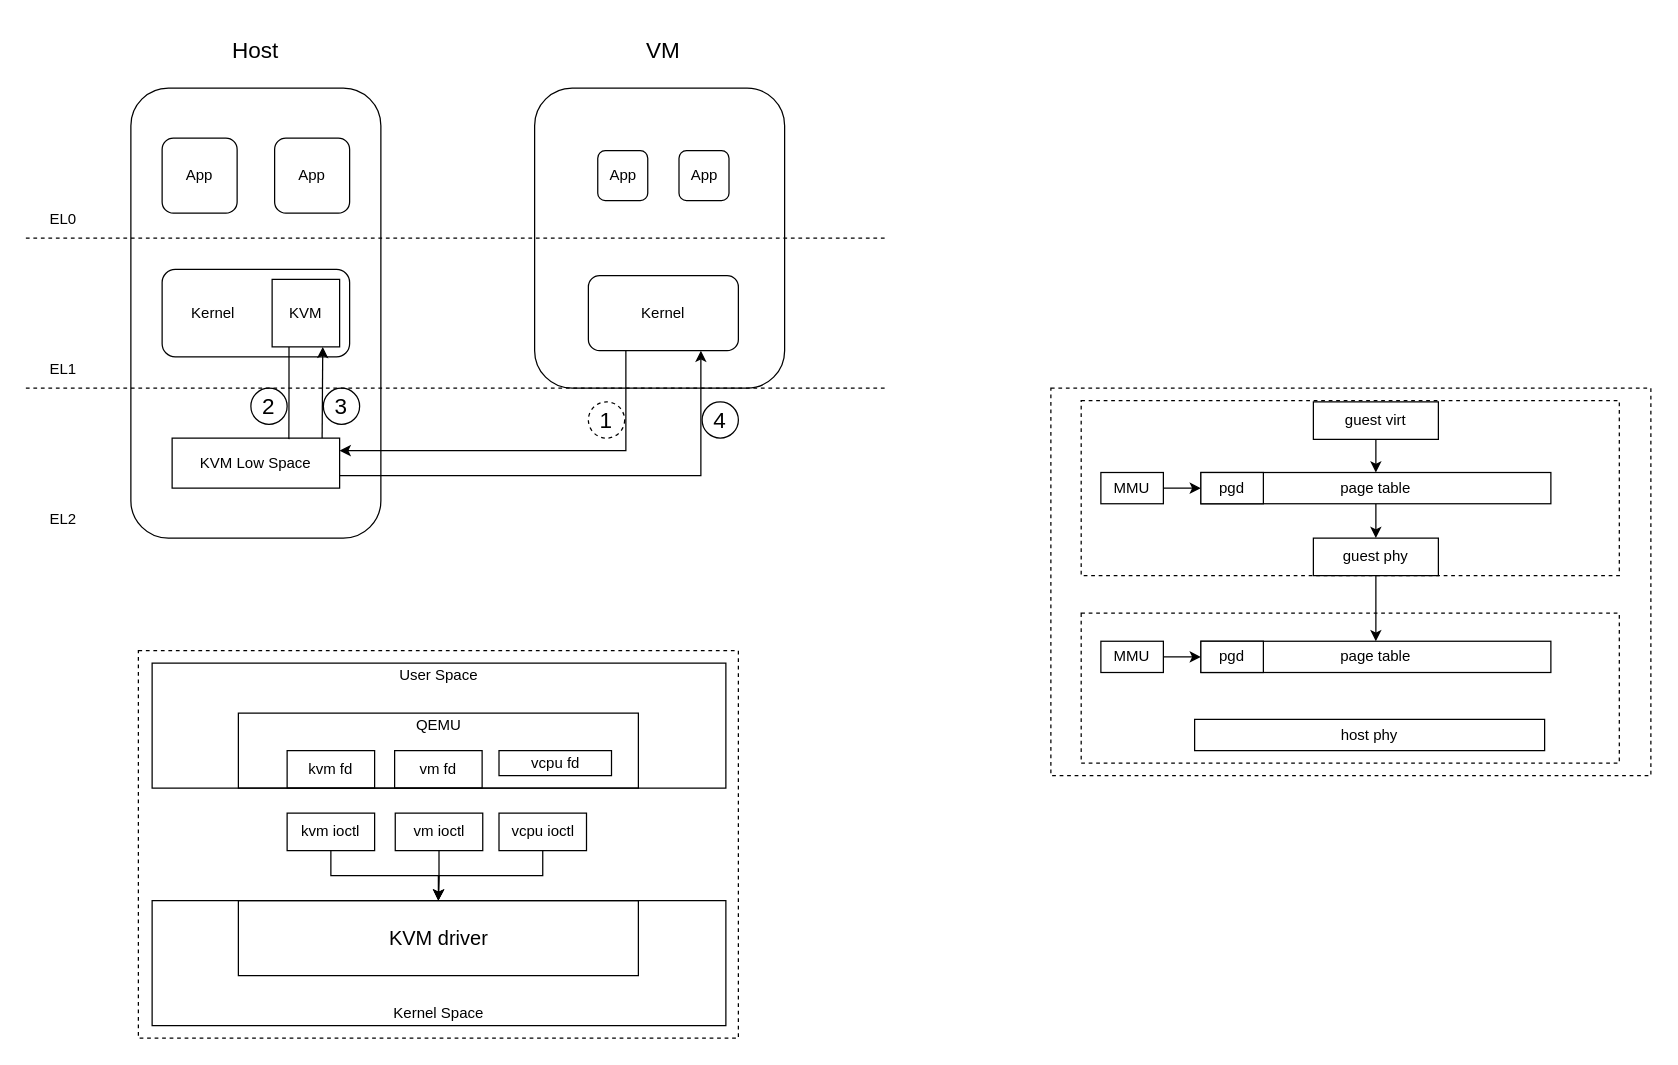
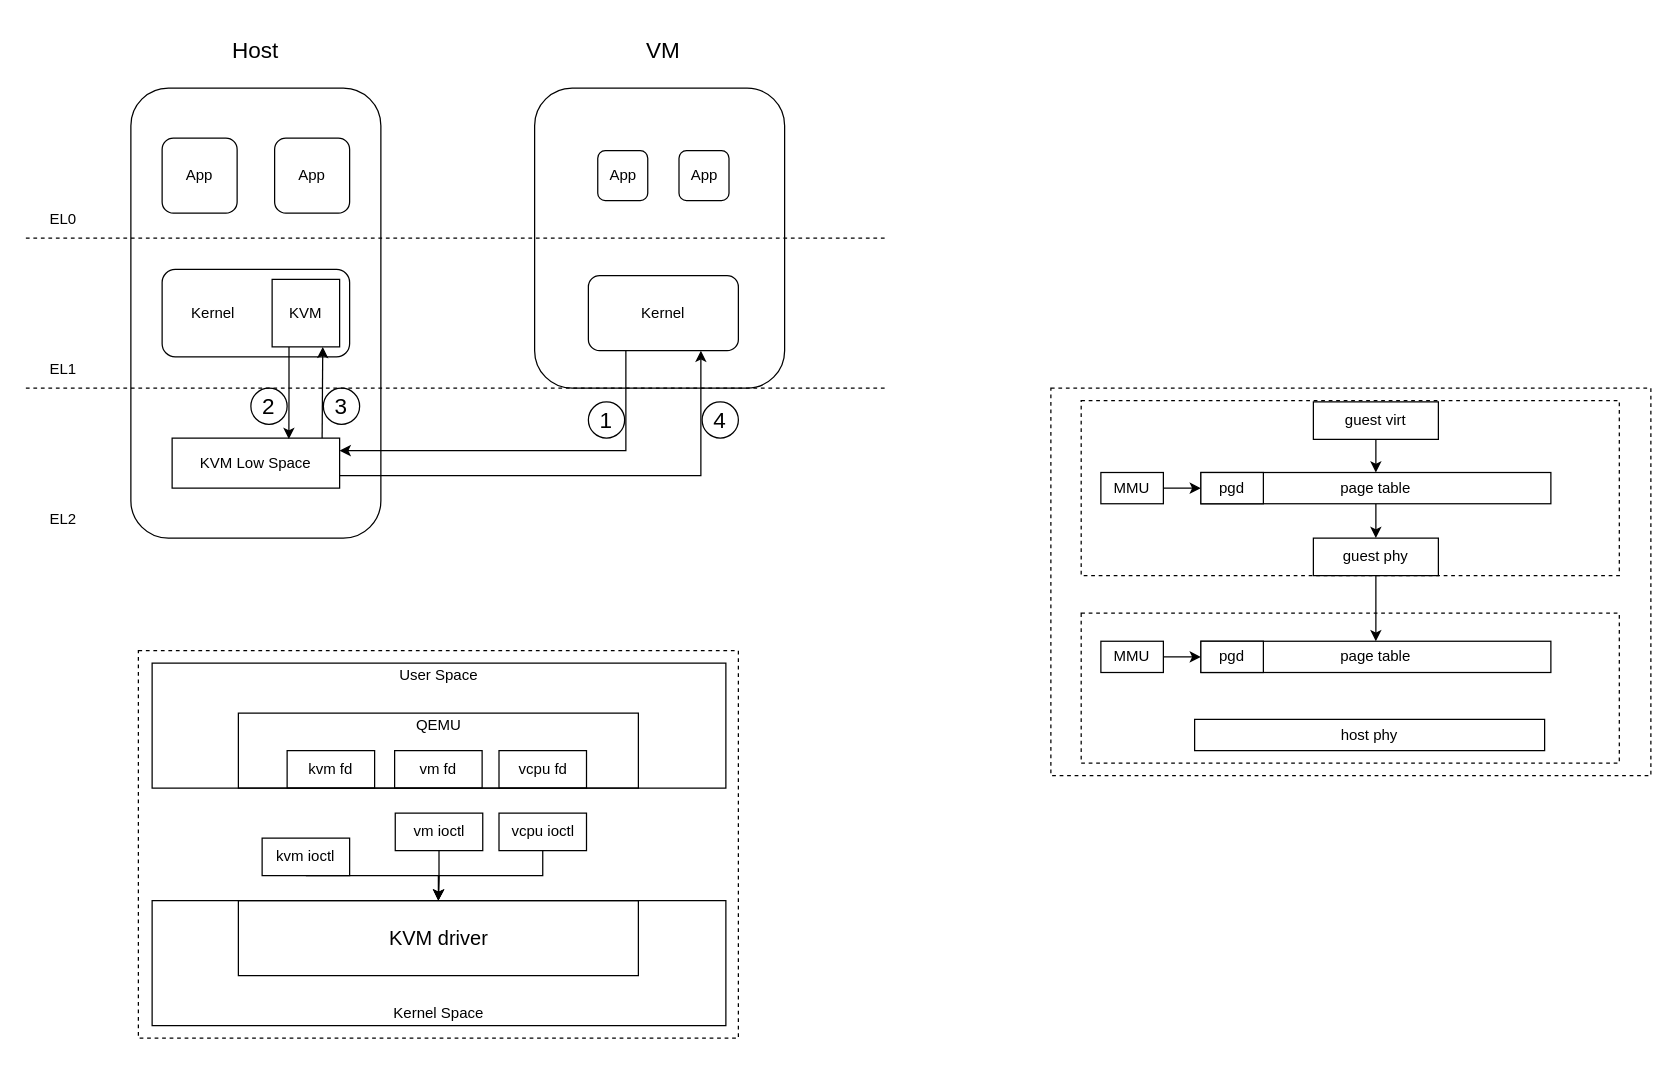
(606, 420) -> (606, 420)
(289, 432) -> (289, 429)
(555, 763) -> (543, 769)
(331, 832) -> (306, 857)
